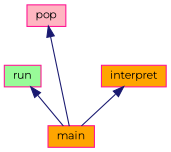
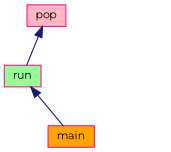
(134, 76) -> none
(60, 82) -> (32, 51)
